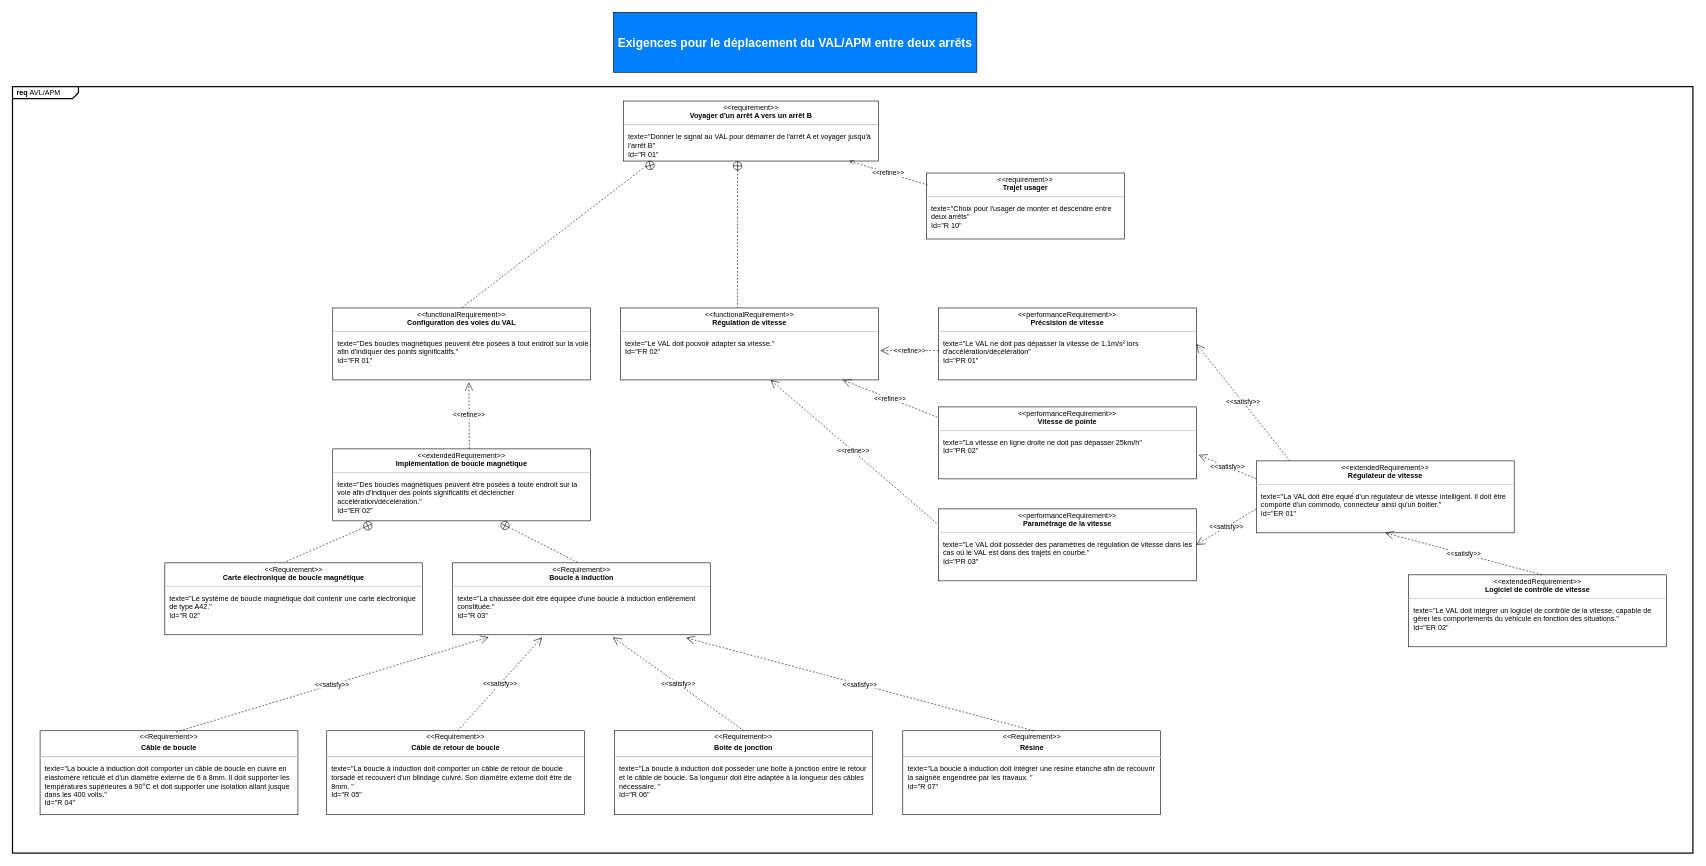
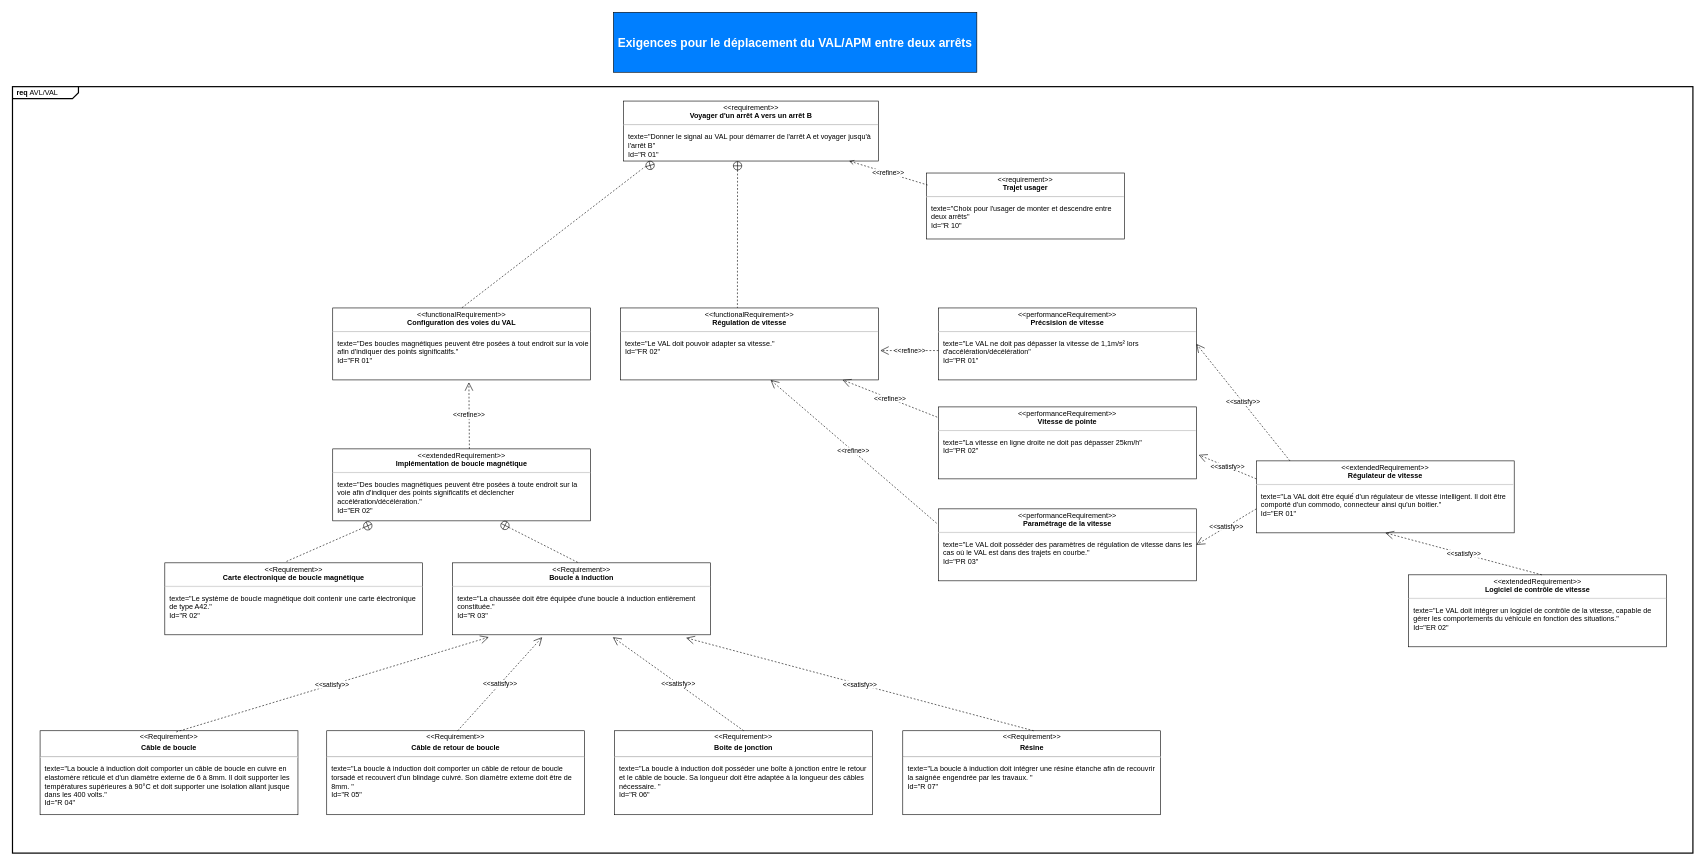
(853, 87) -> (853, 87)
